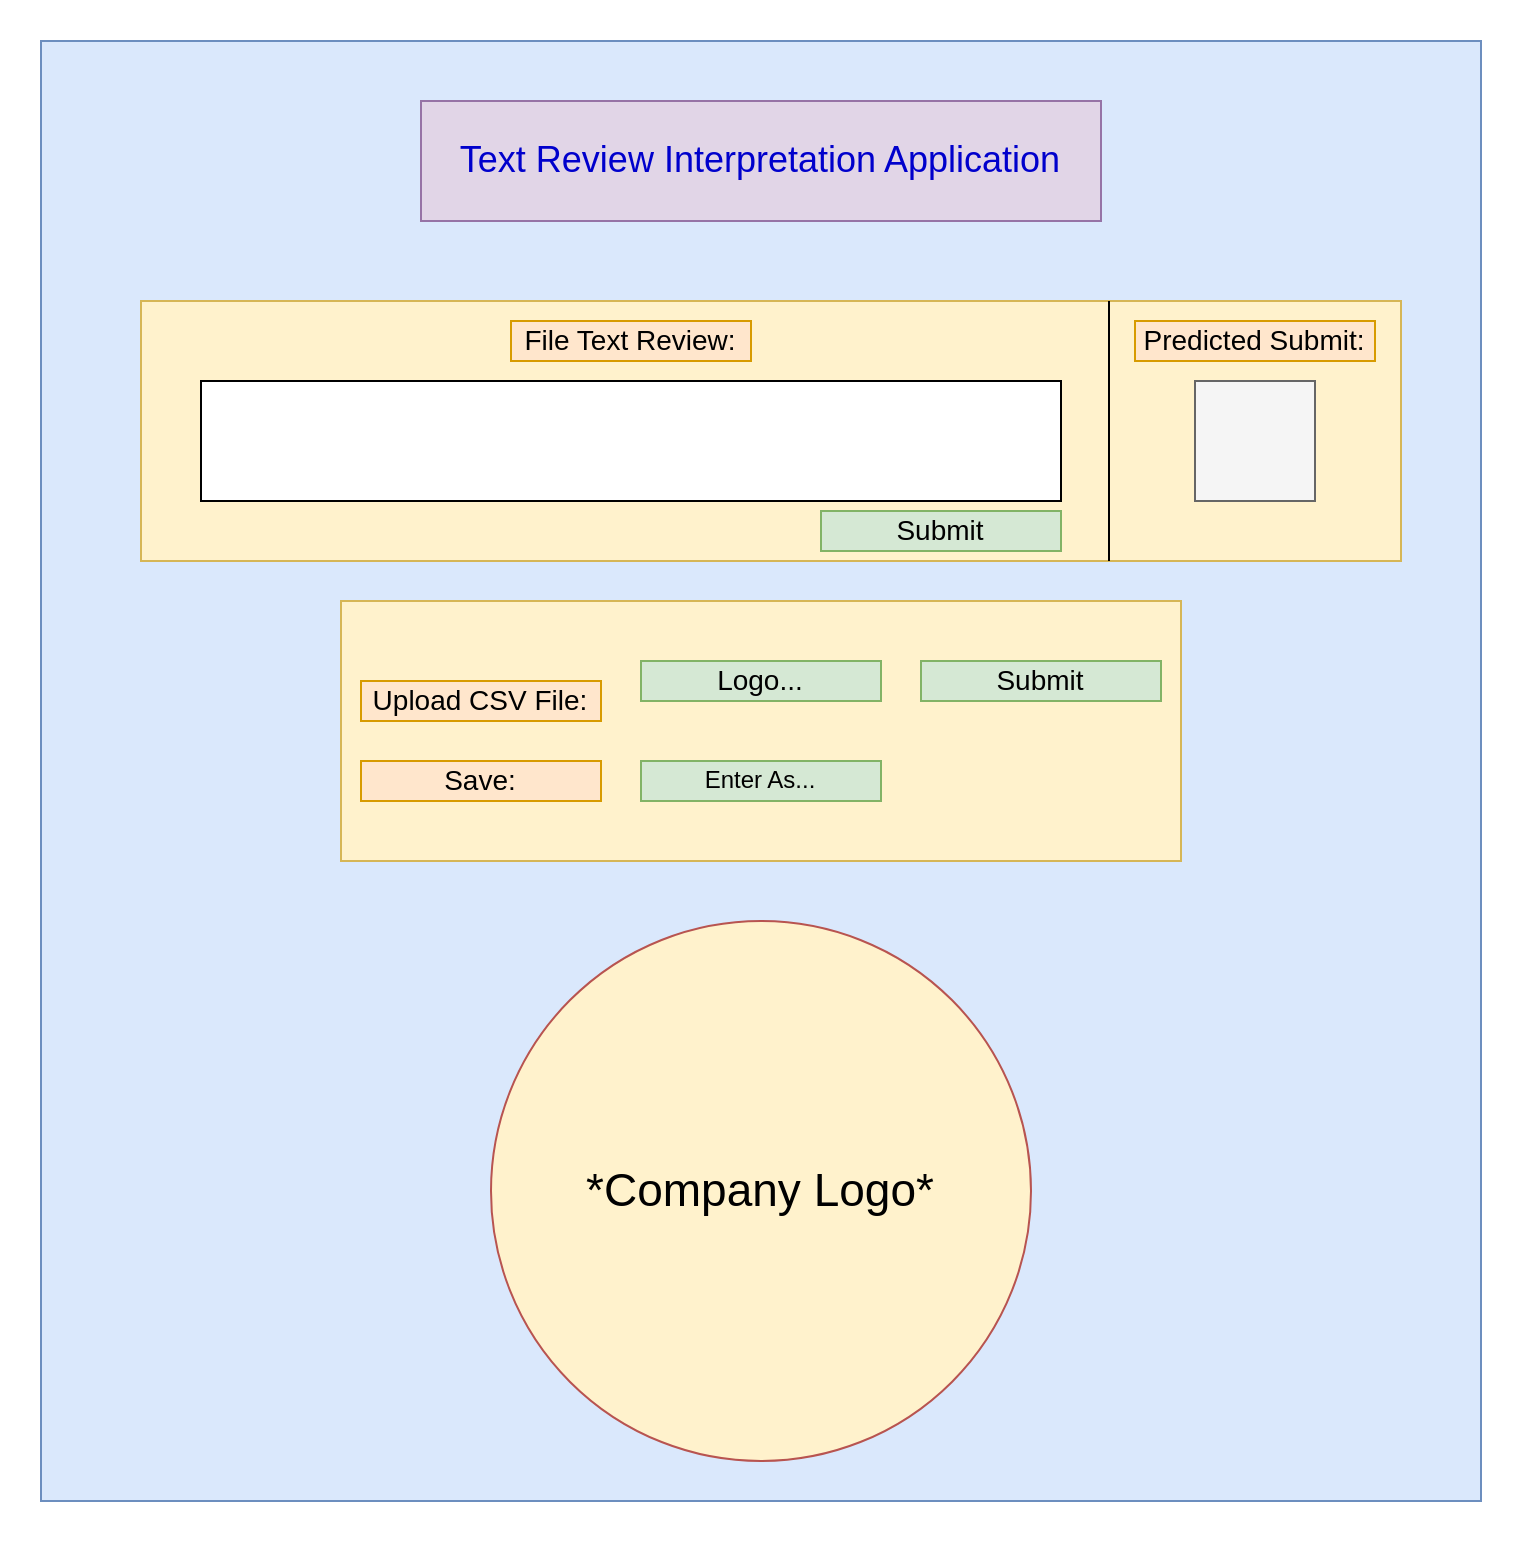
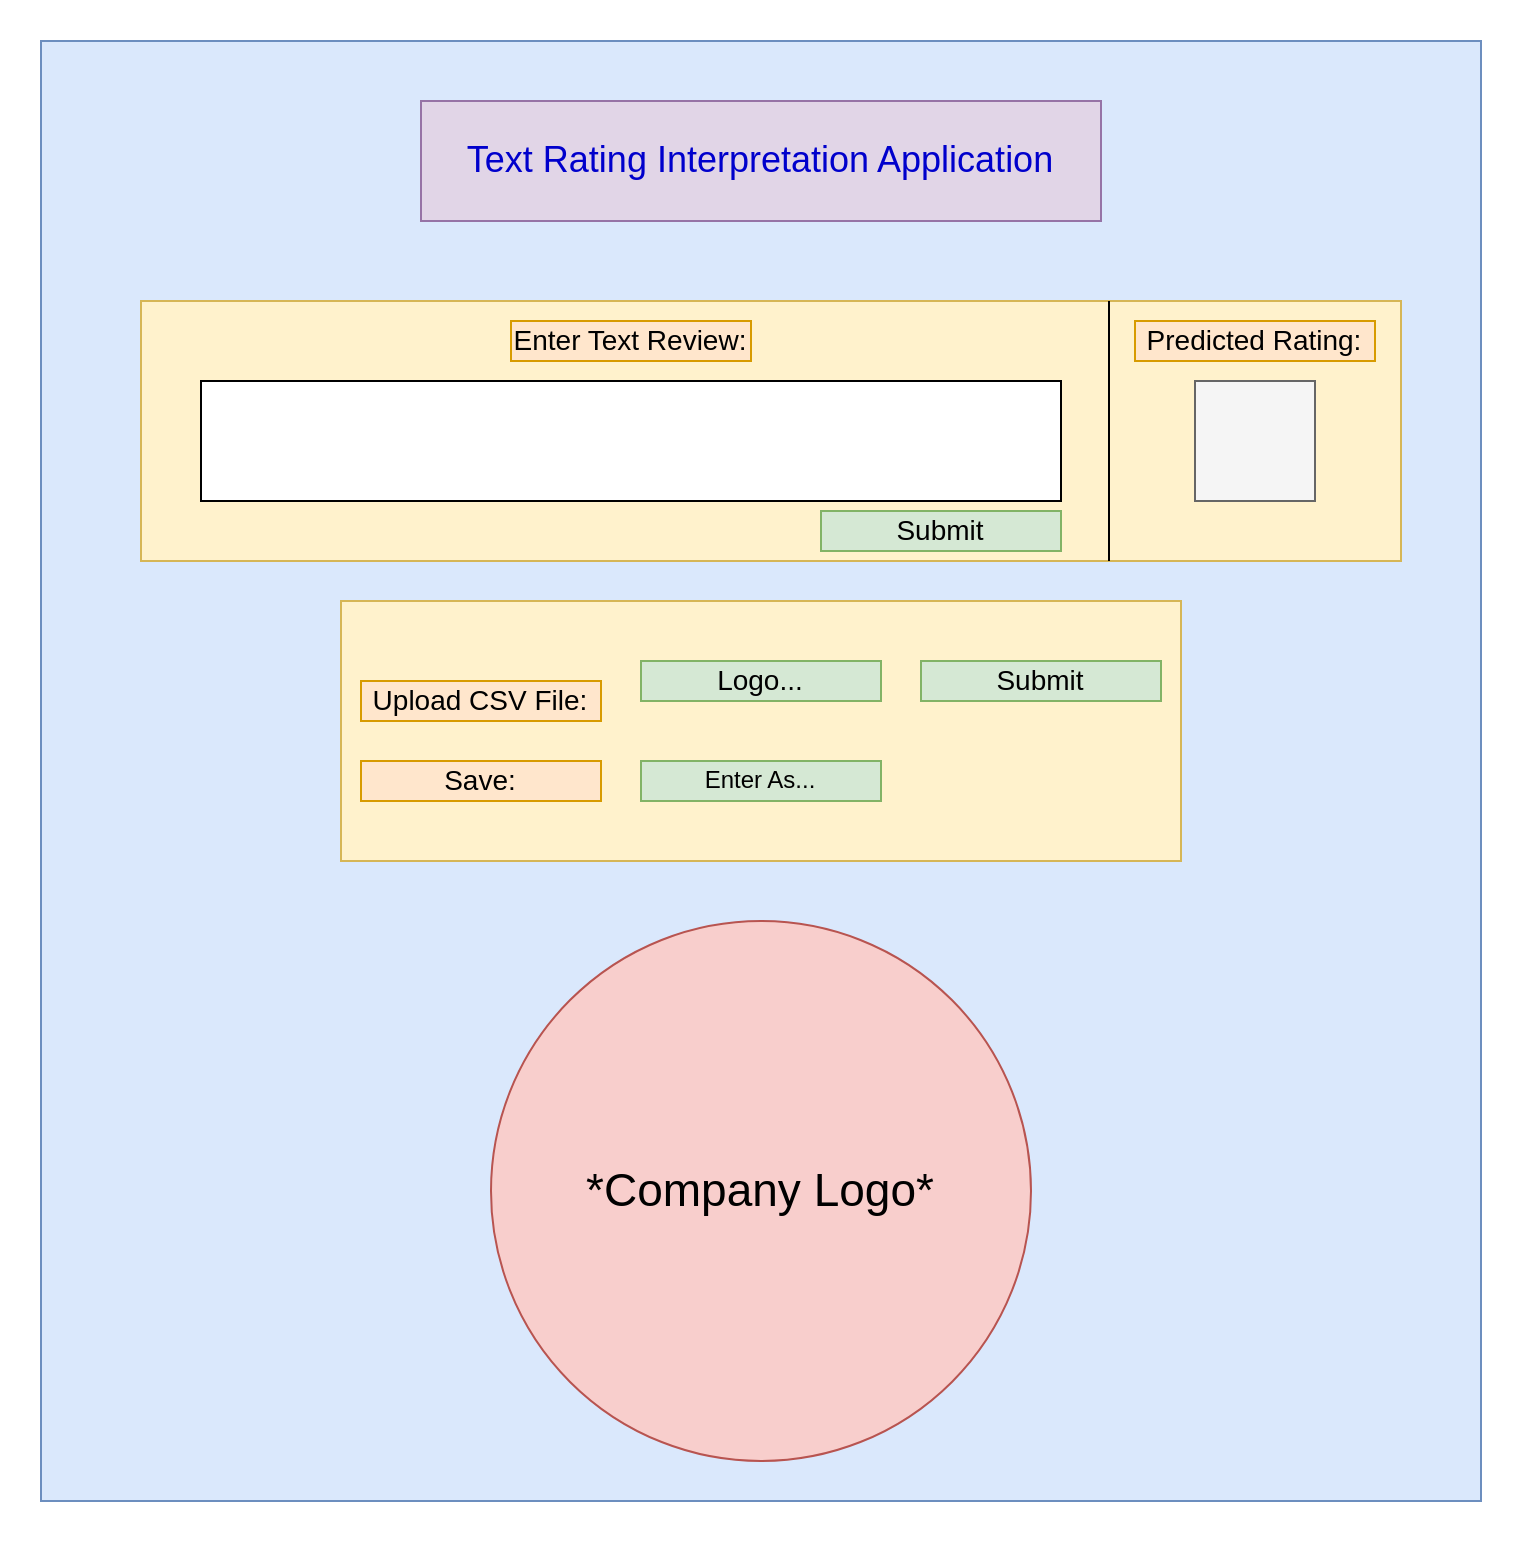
(761, 161) -> (761, 161)
(631, 341) -> (631, 341)
(1255, 341) -> (1255, 341)
(761, 1191) -> (761, 1191)
